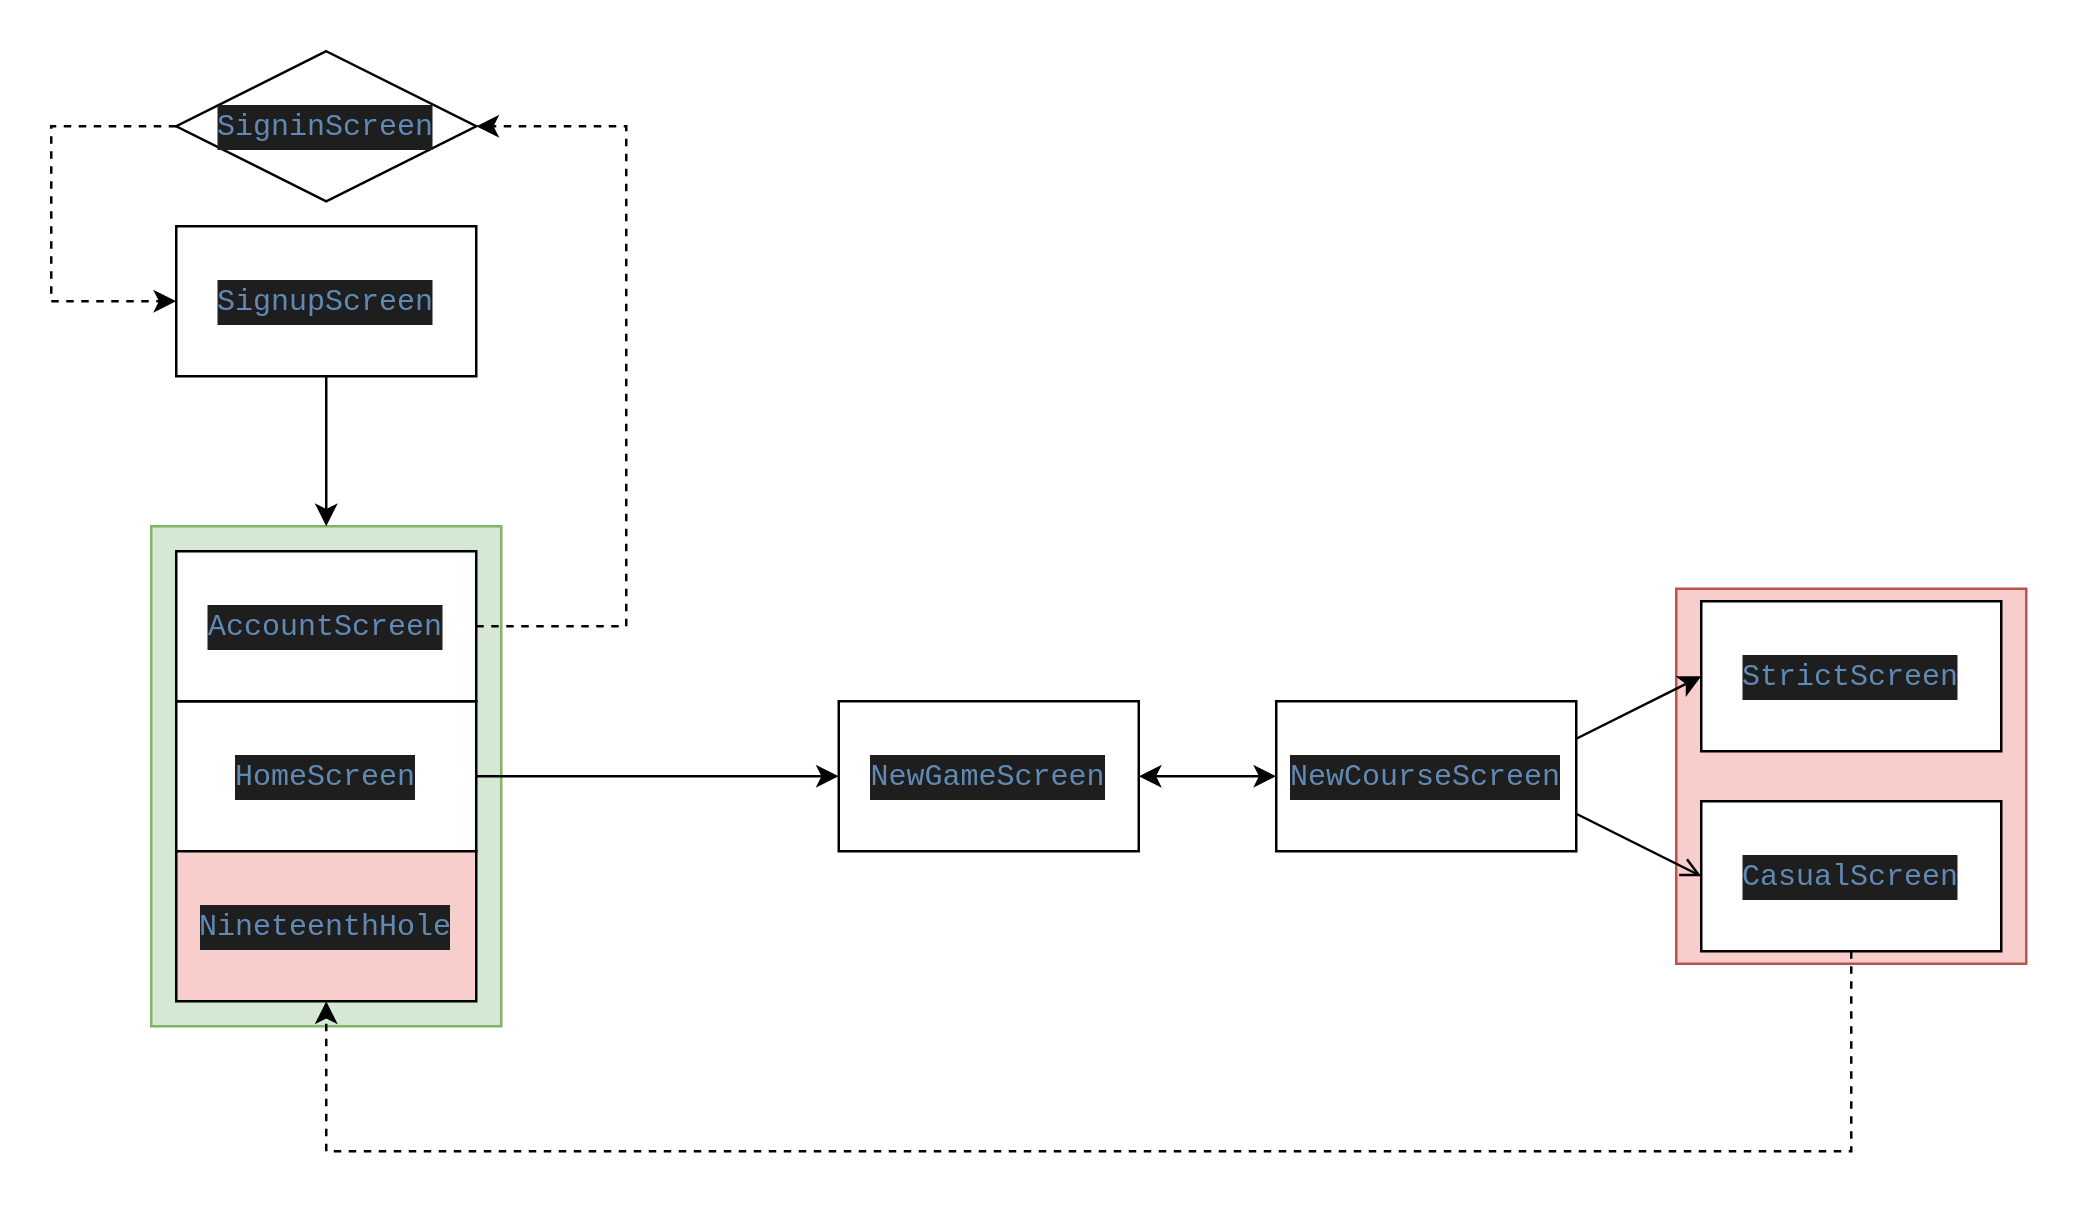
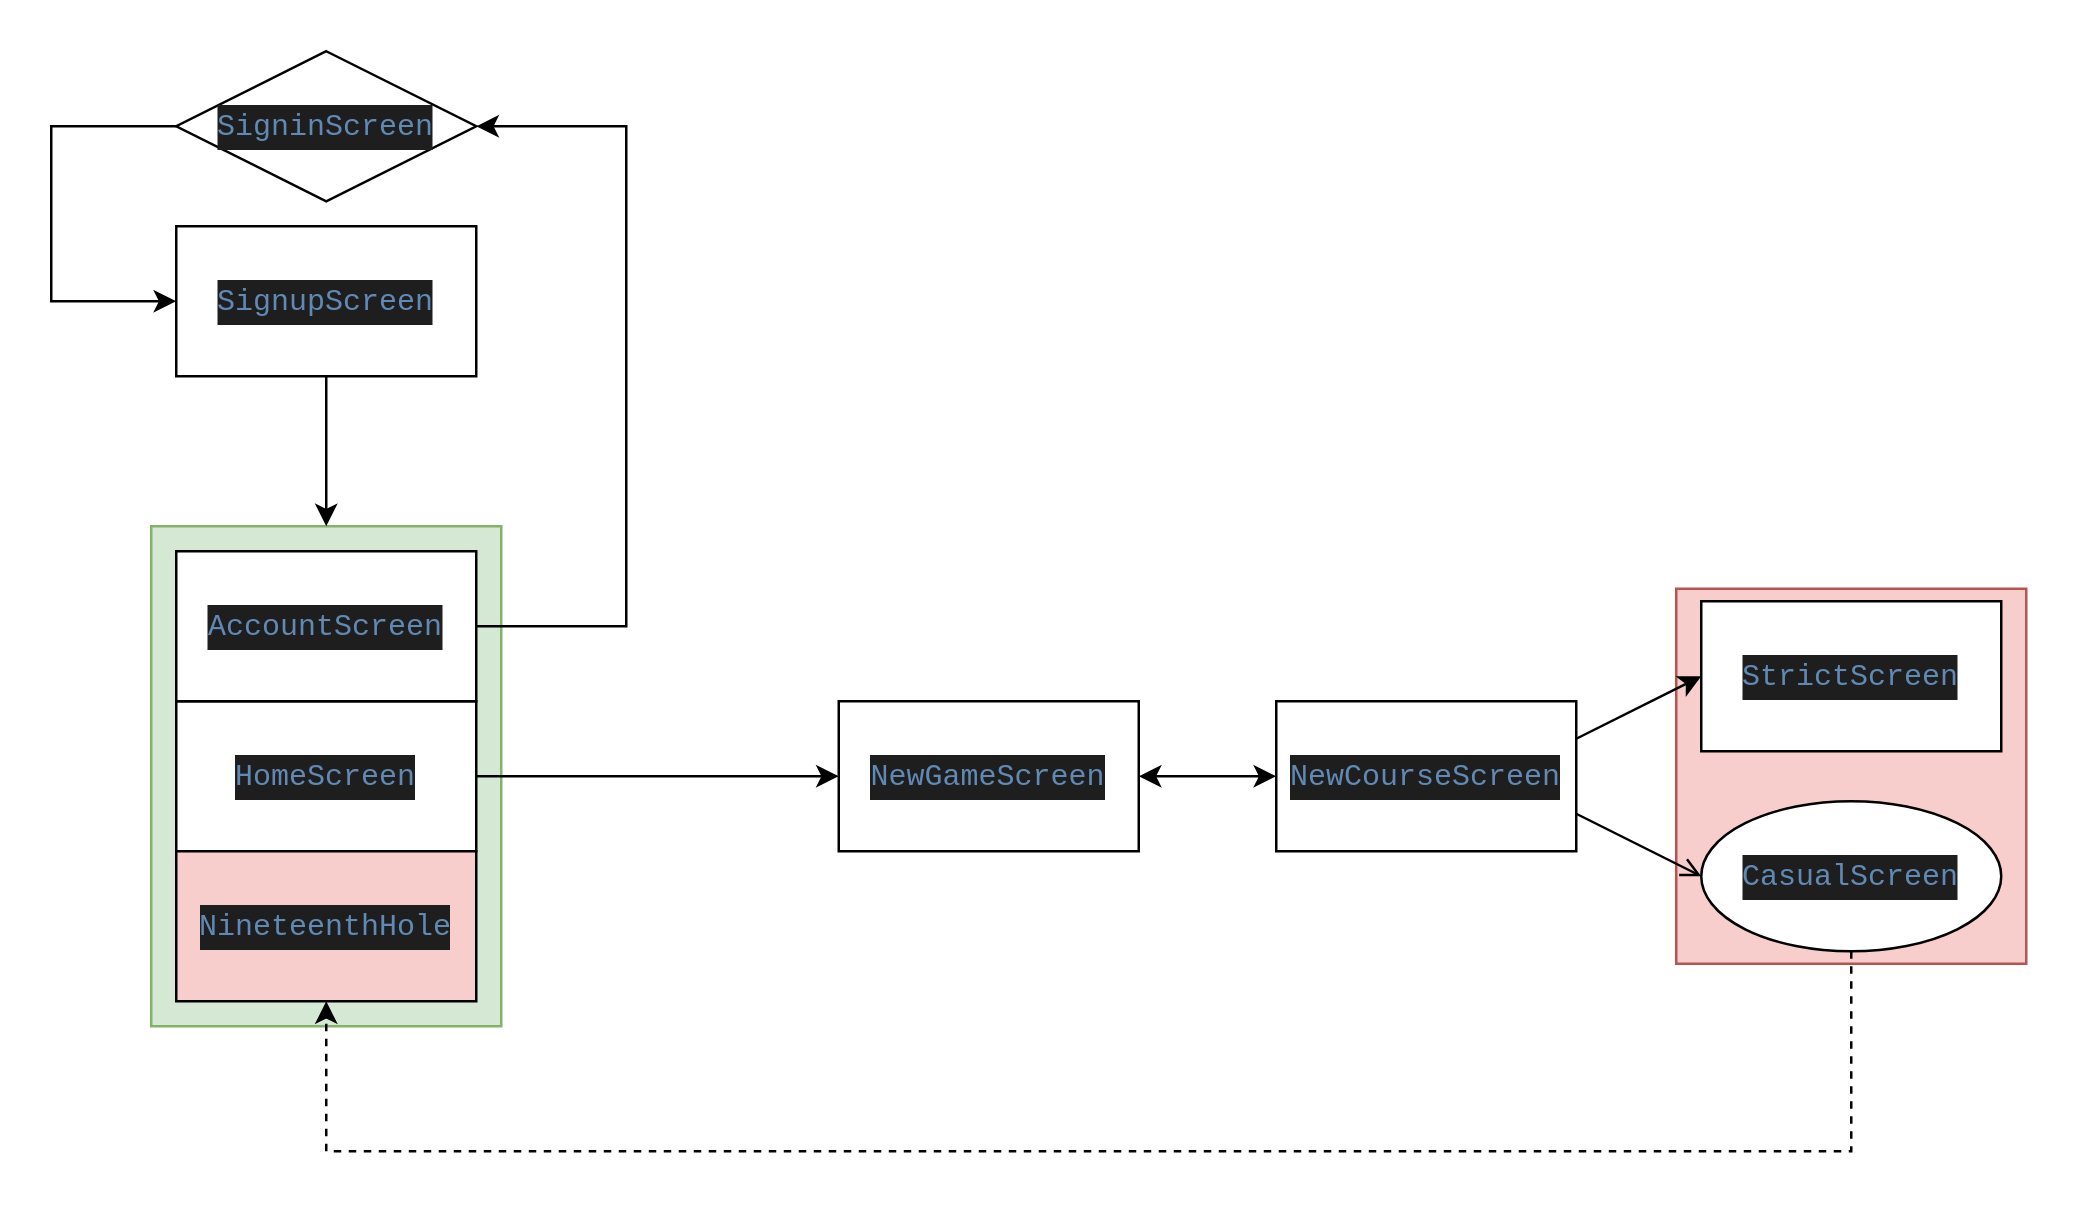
(51, 207) -> (51, 207)
(626, 384) -> (626, 384)
(1851, 876) -> (1851, 876)
